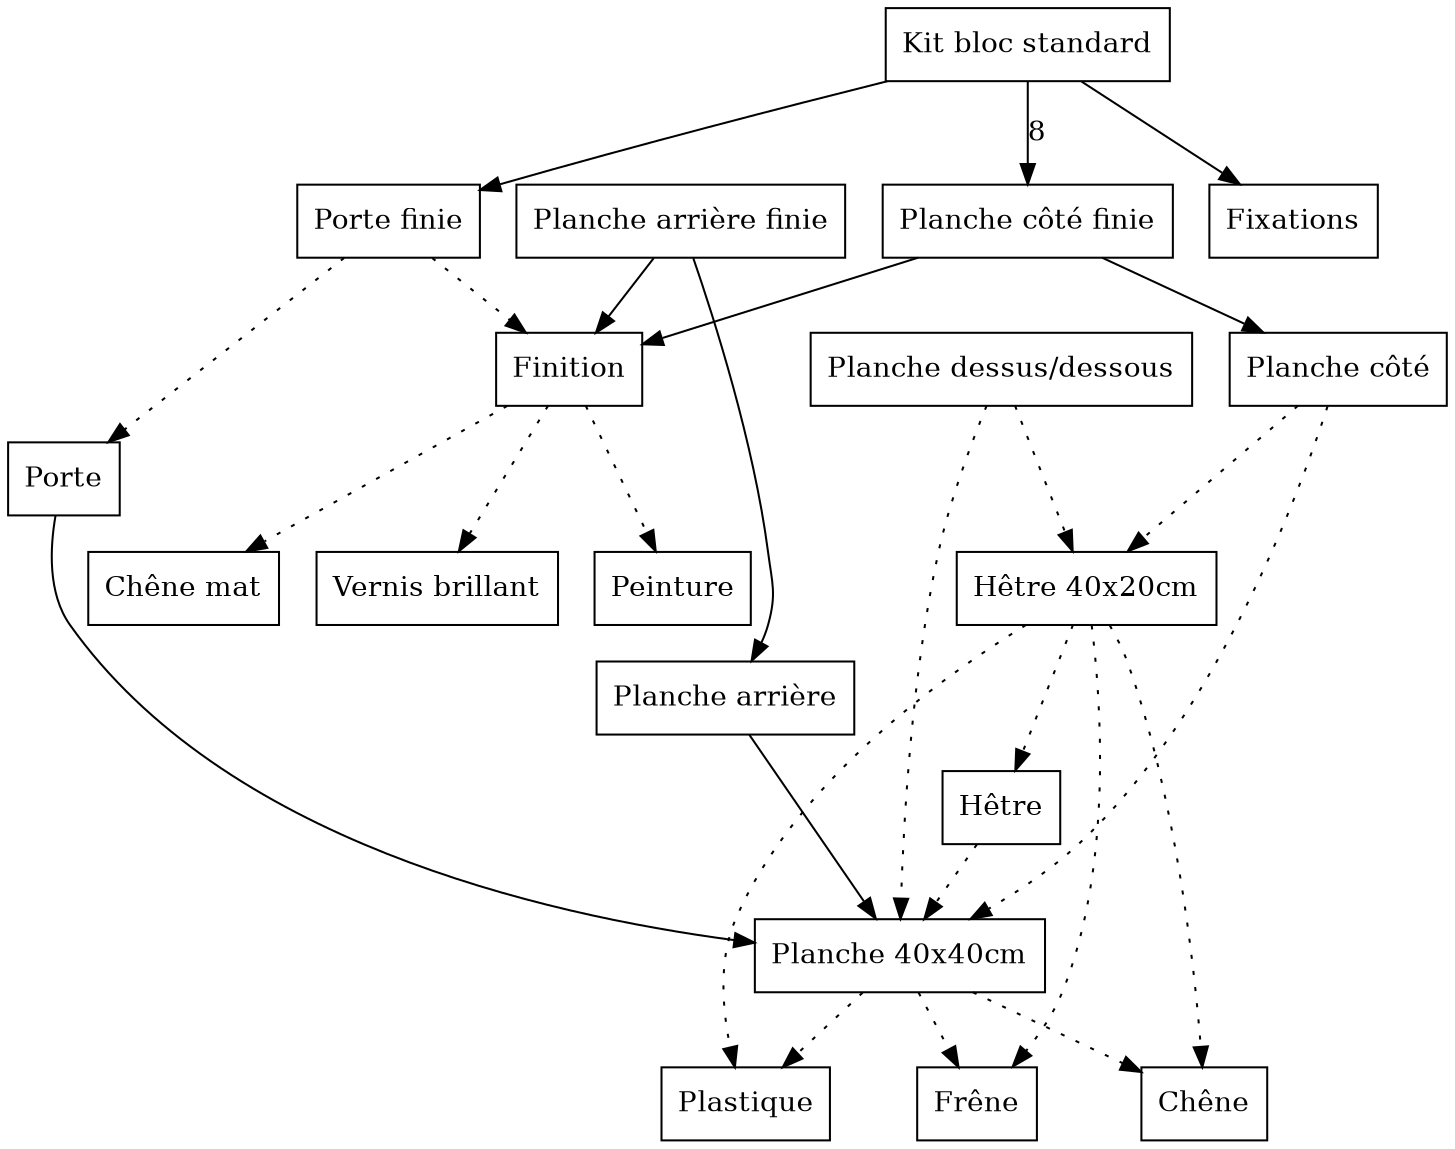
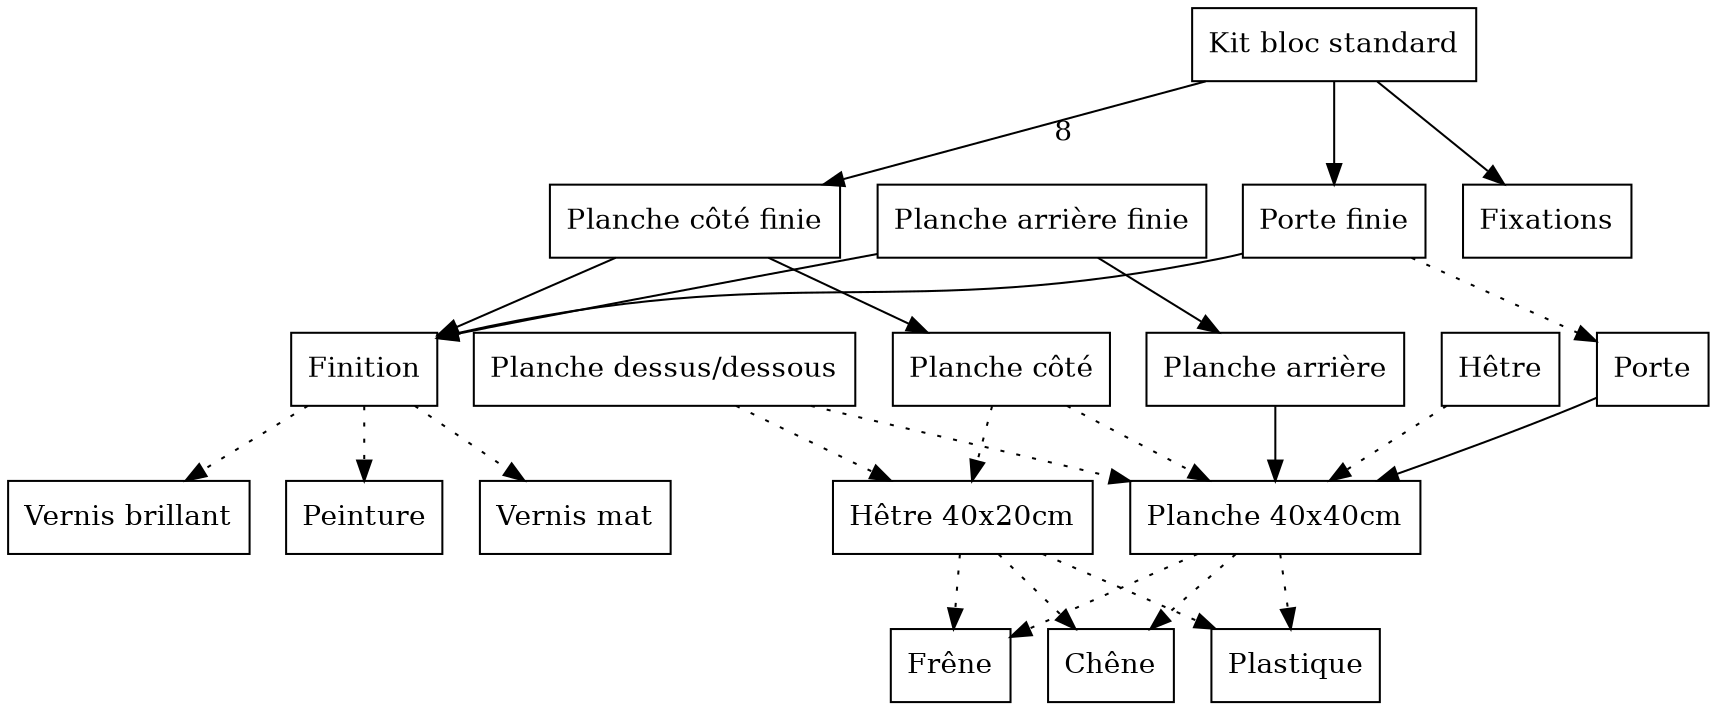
(471, 289) -> (870, 292)
(184, 588) -> (575, 517)
(1048, 688) -> none
